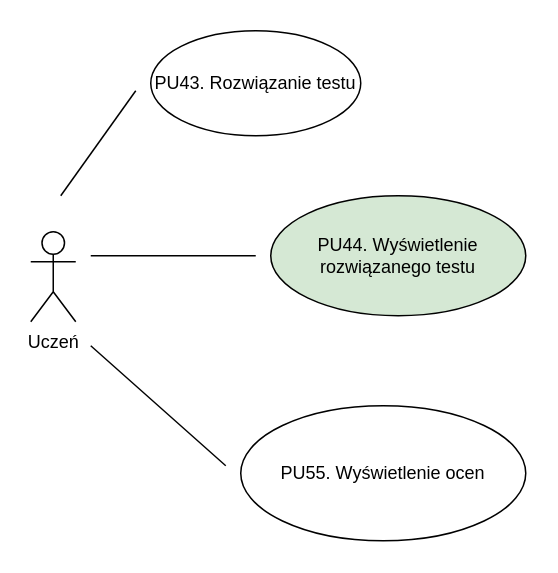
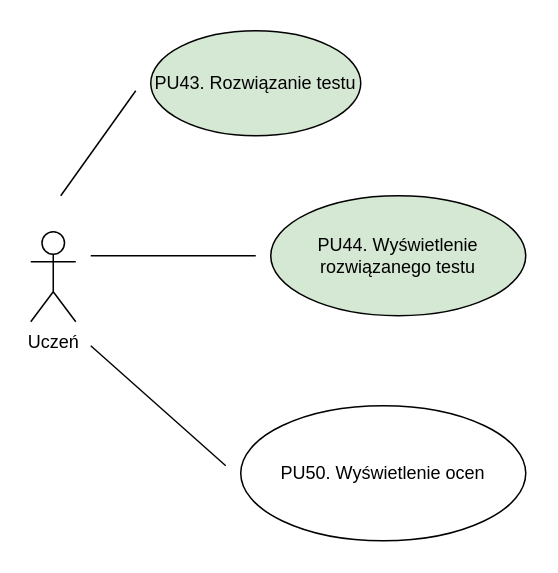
(256, 83) -> (256, 83)
(383, 473) -> (383, 473)
